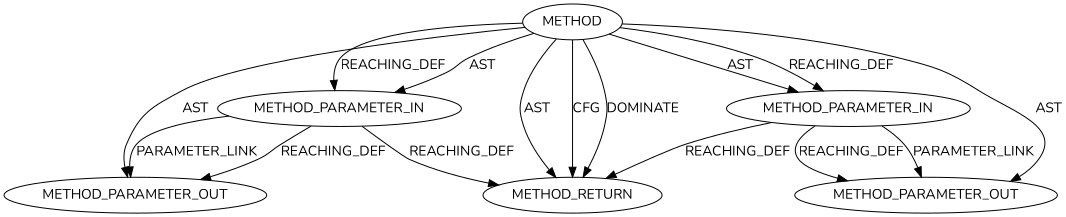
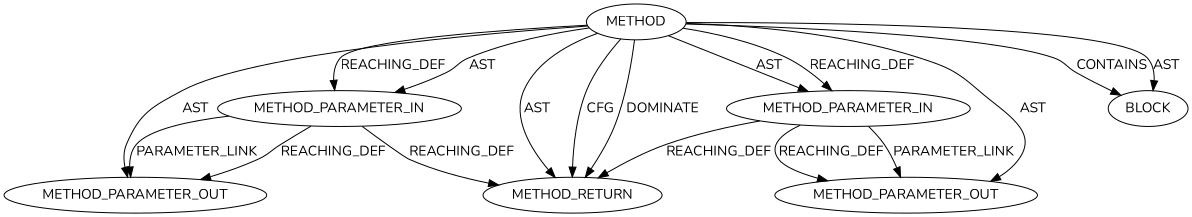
none -> (1148, 109)
